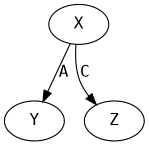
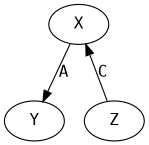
(77, 72) -> (99, 78)
